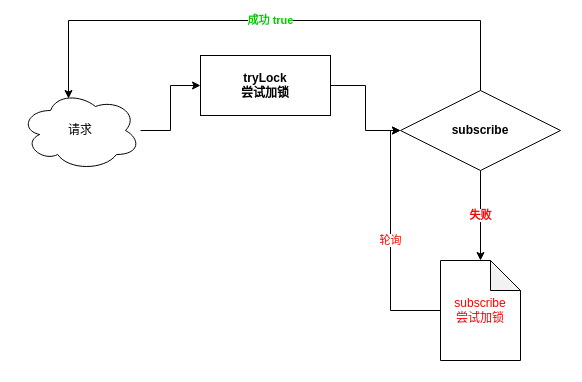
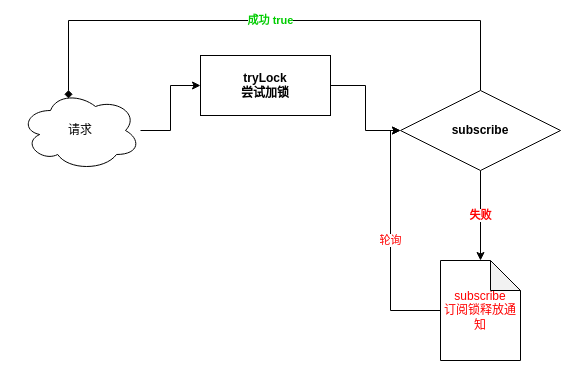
(69, 90) -> (69, 90)
(481, 311) -> (481, 311)
